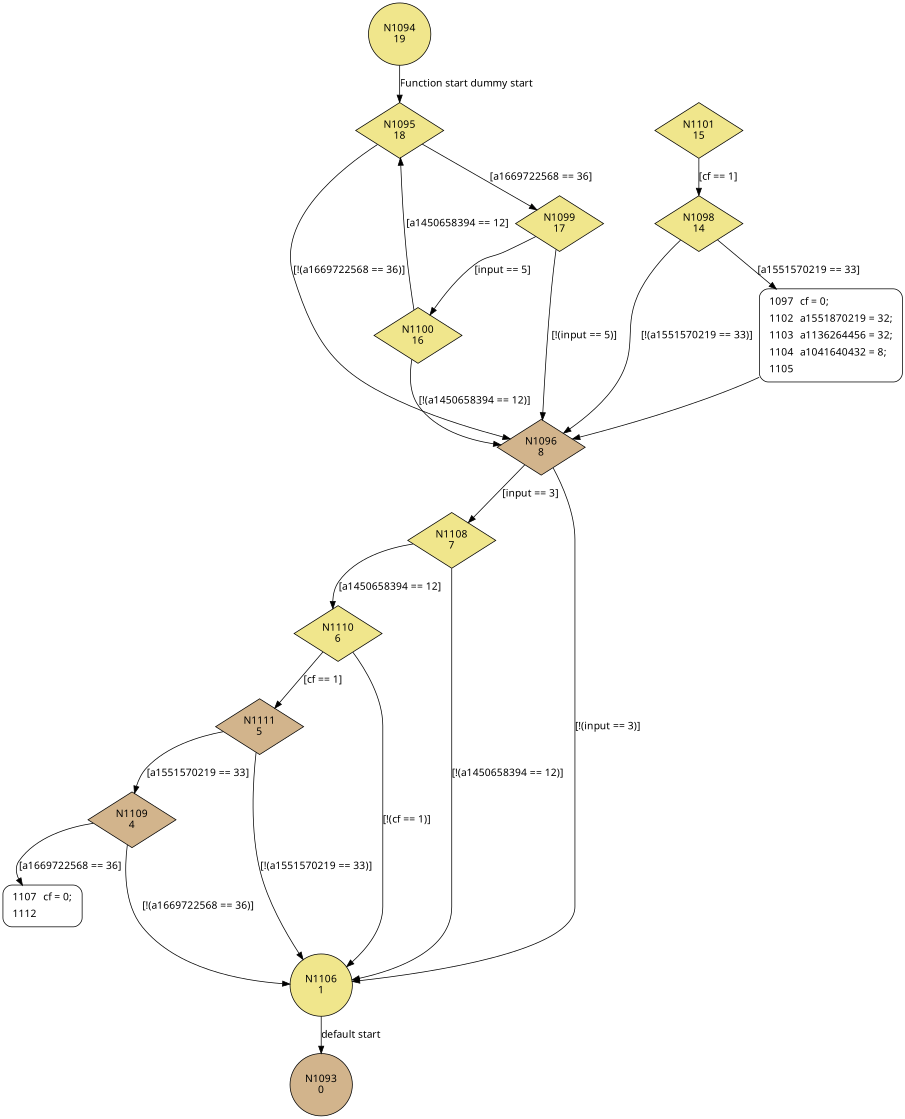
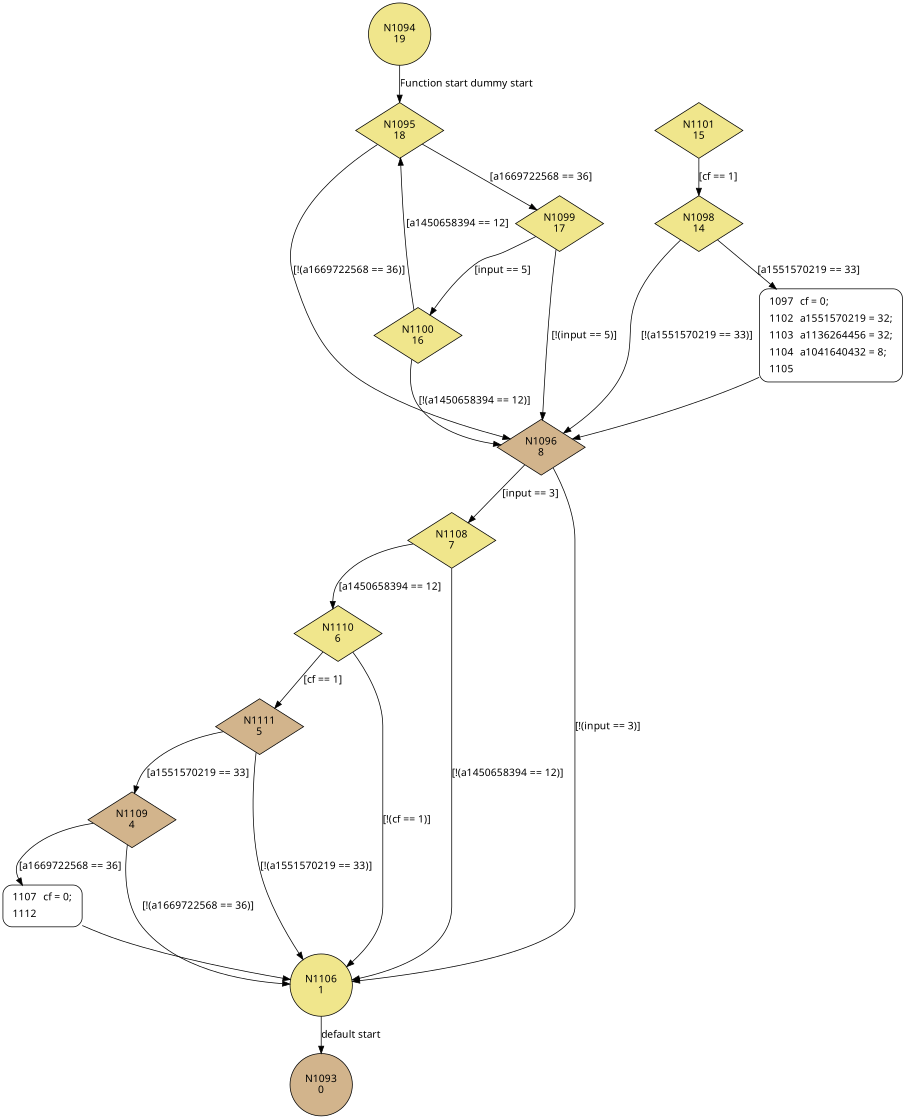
(847, 319) -> (847, 319)
none -> (161, 952)
